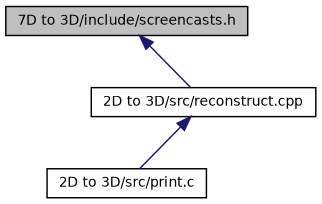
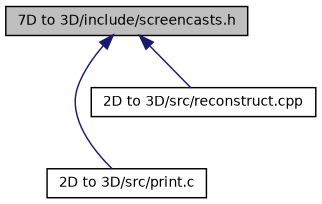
(160, 148) -> (76, 109)
